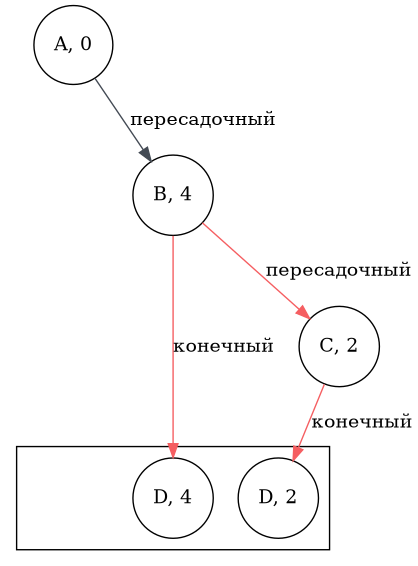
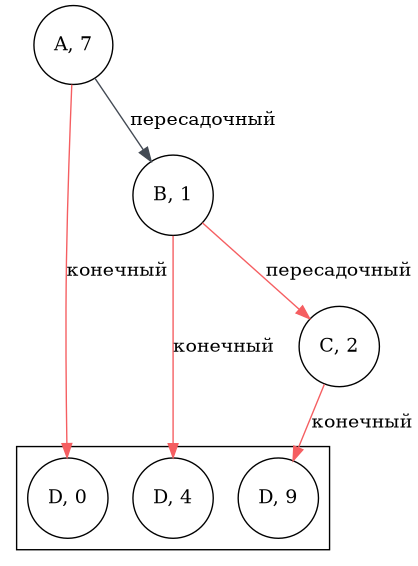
(73, 45) -> (73, 45)
(173, 195) -> (173, 195)
none -> (68, 498)
(278, 498) -> (278, 498)
